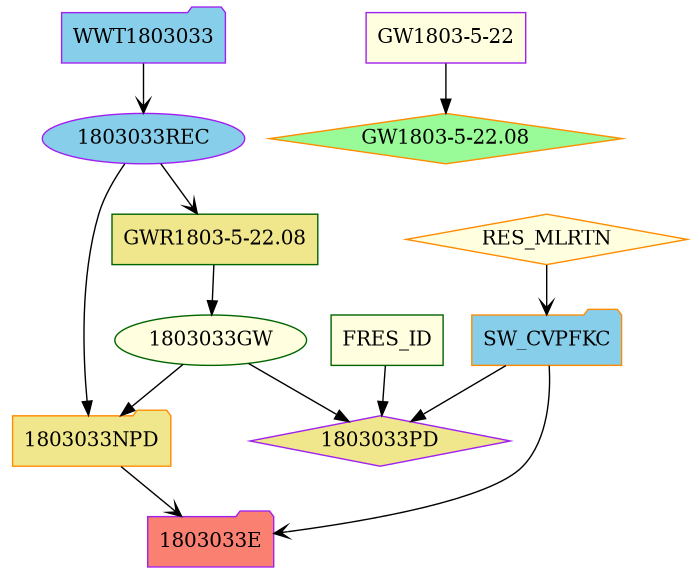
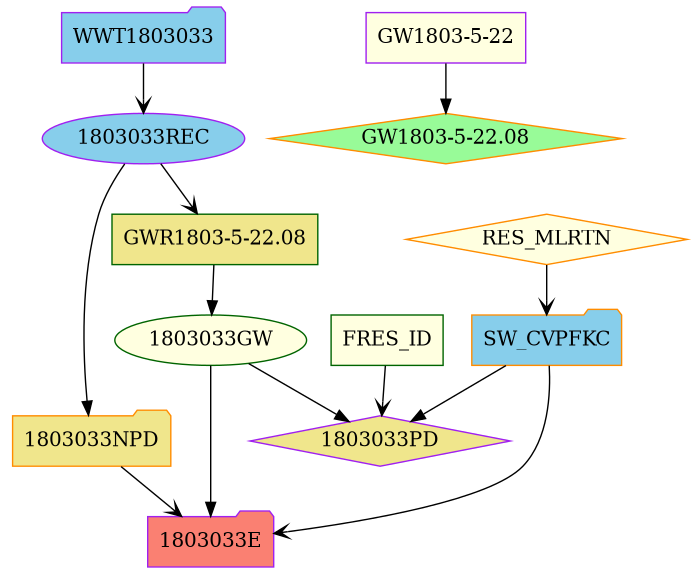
(384, 384) -> (384, 384)
(158, 385) -> (211, 434)
